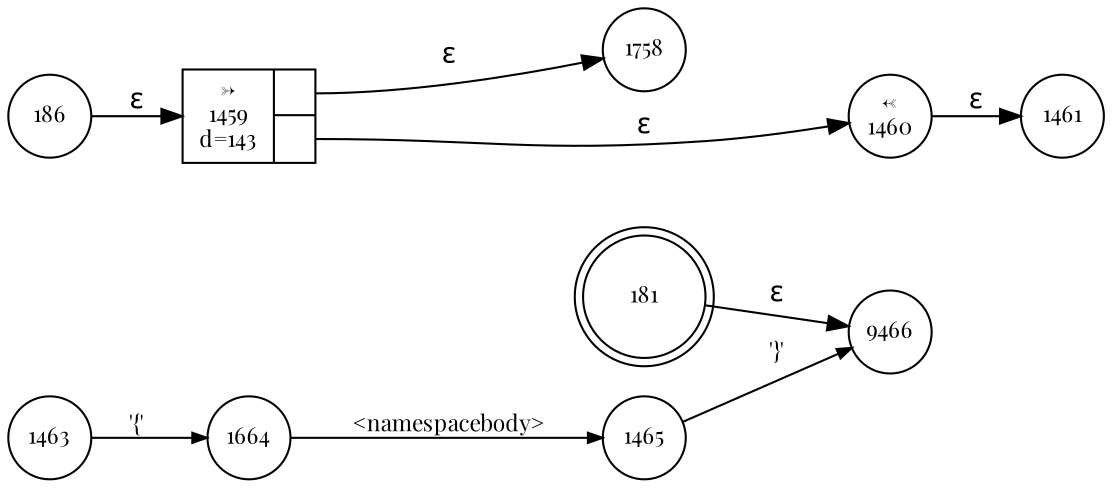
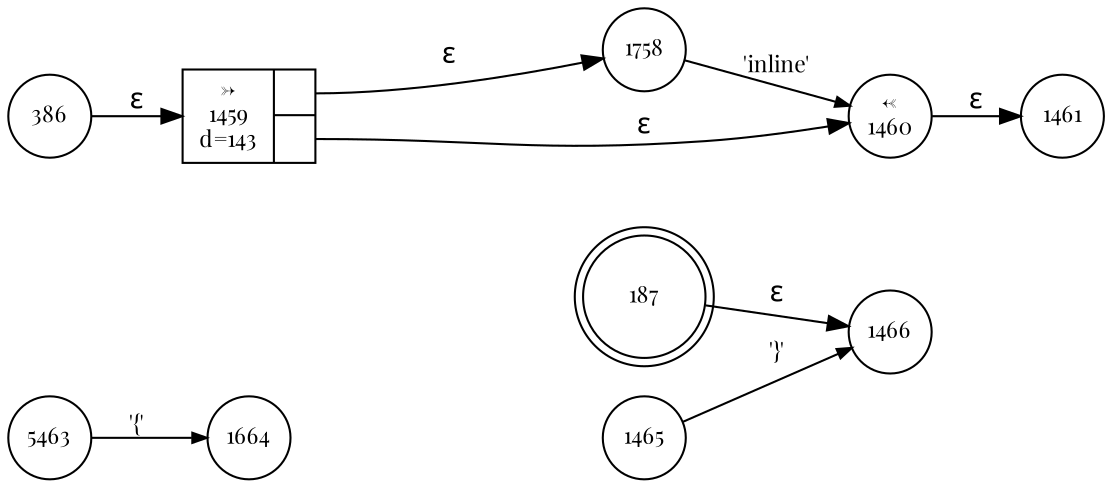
none -> (760, 81)
(50, 116) -> (50, 116)
(644, 297) -> (644, 297)
(890, 332) -> (890, 332)
(50, 438) -> (50, 438)
(439, 438) -> none
